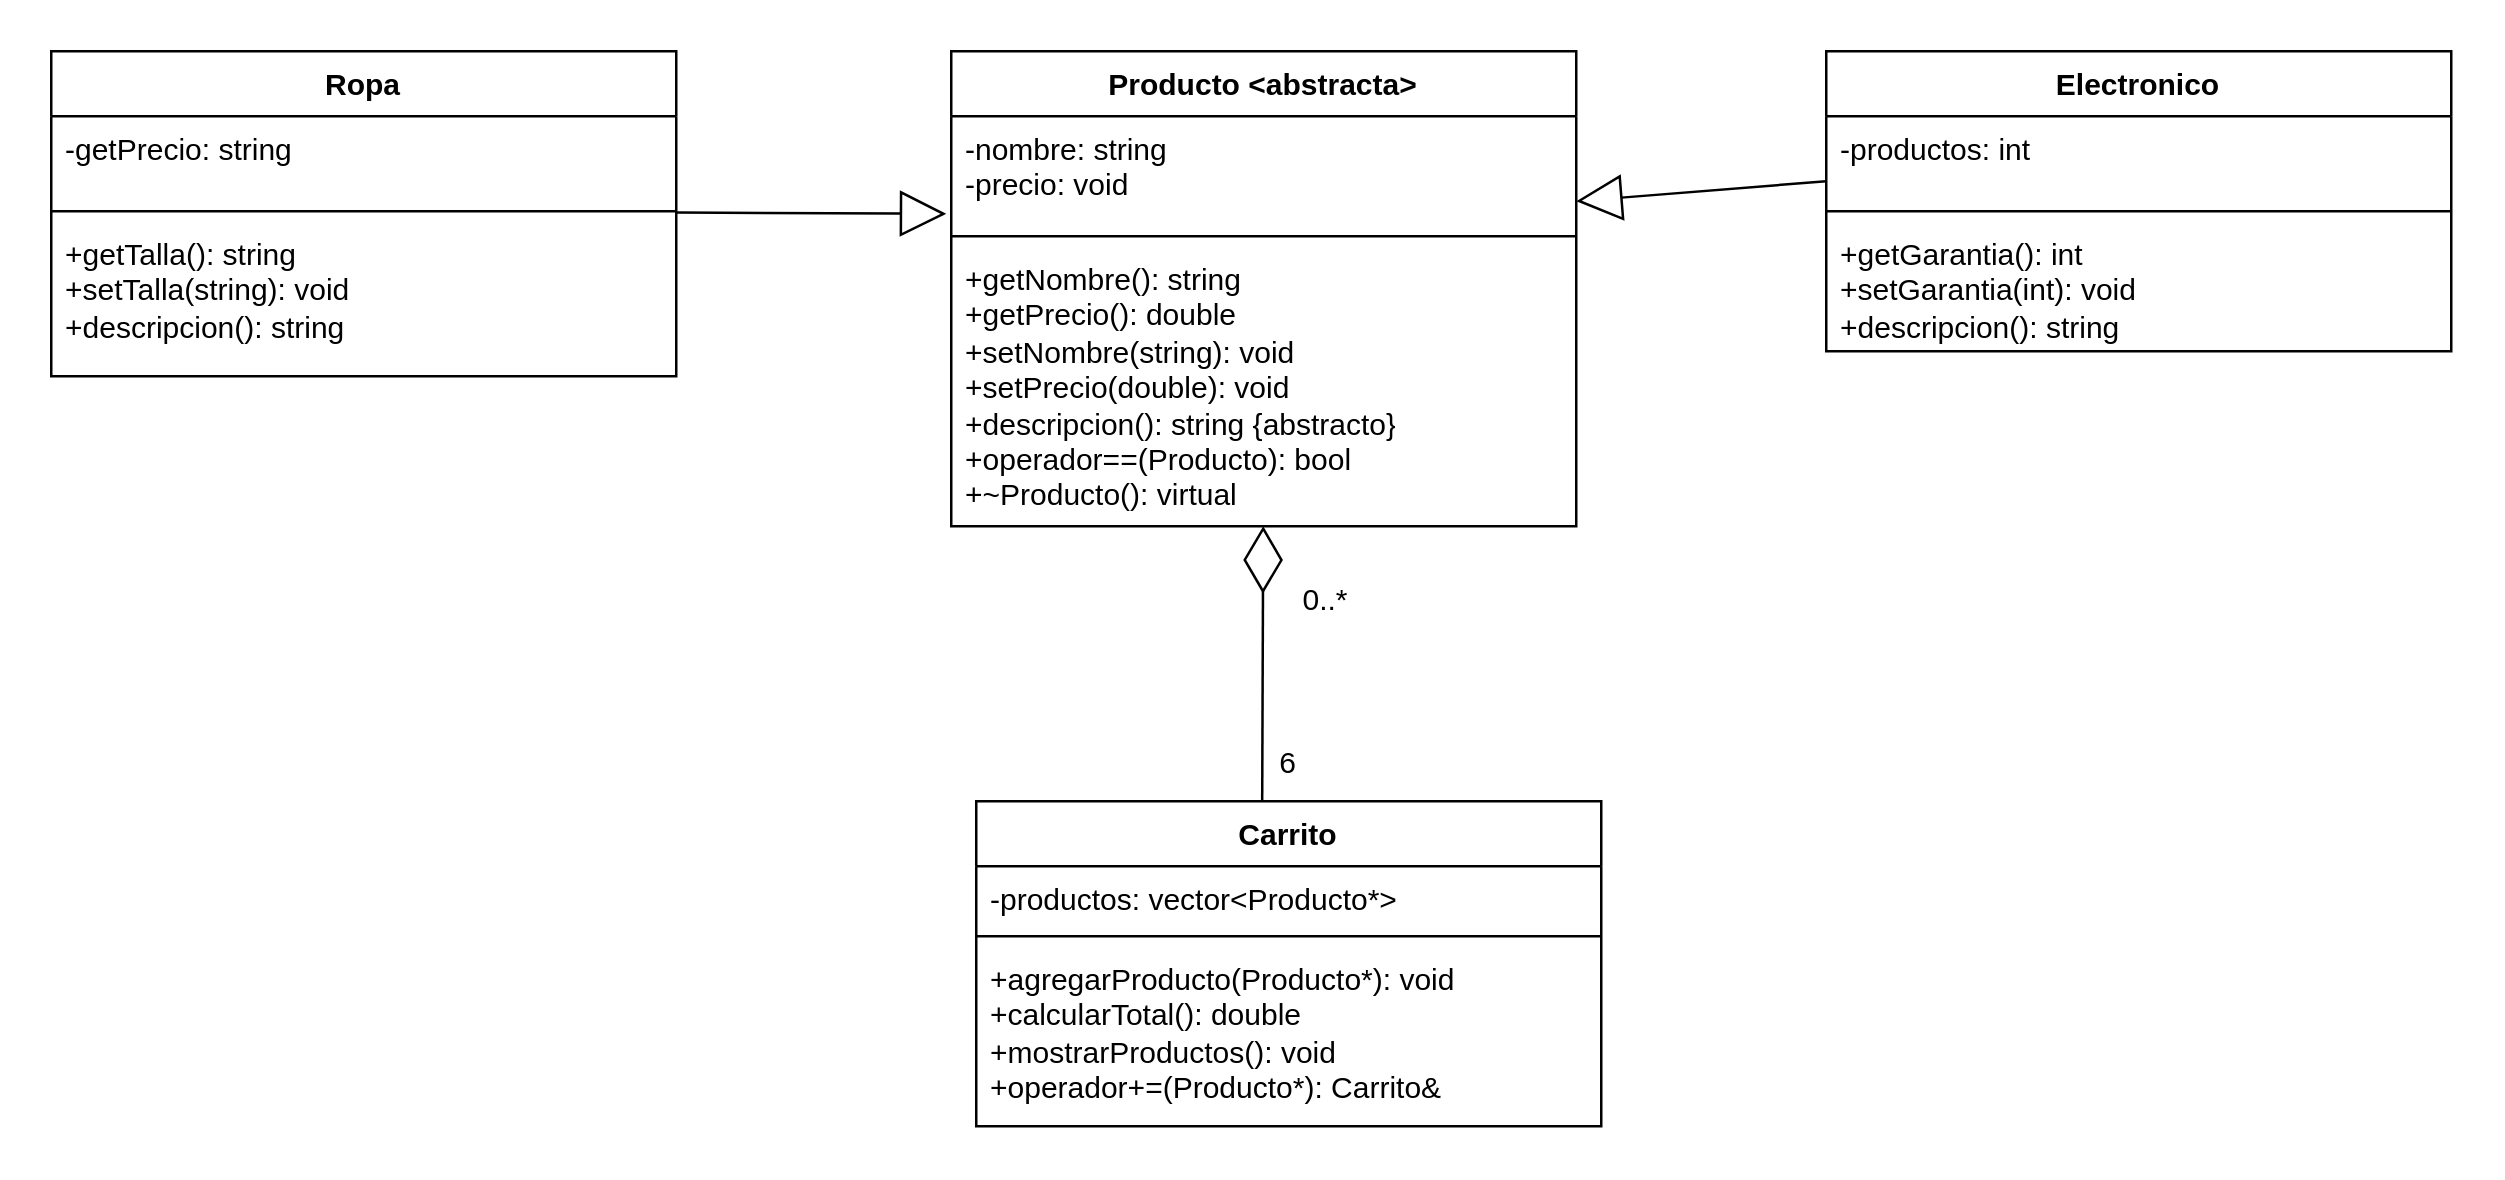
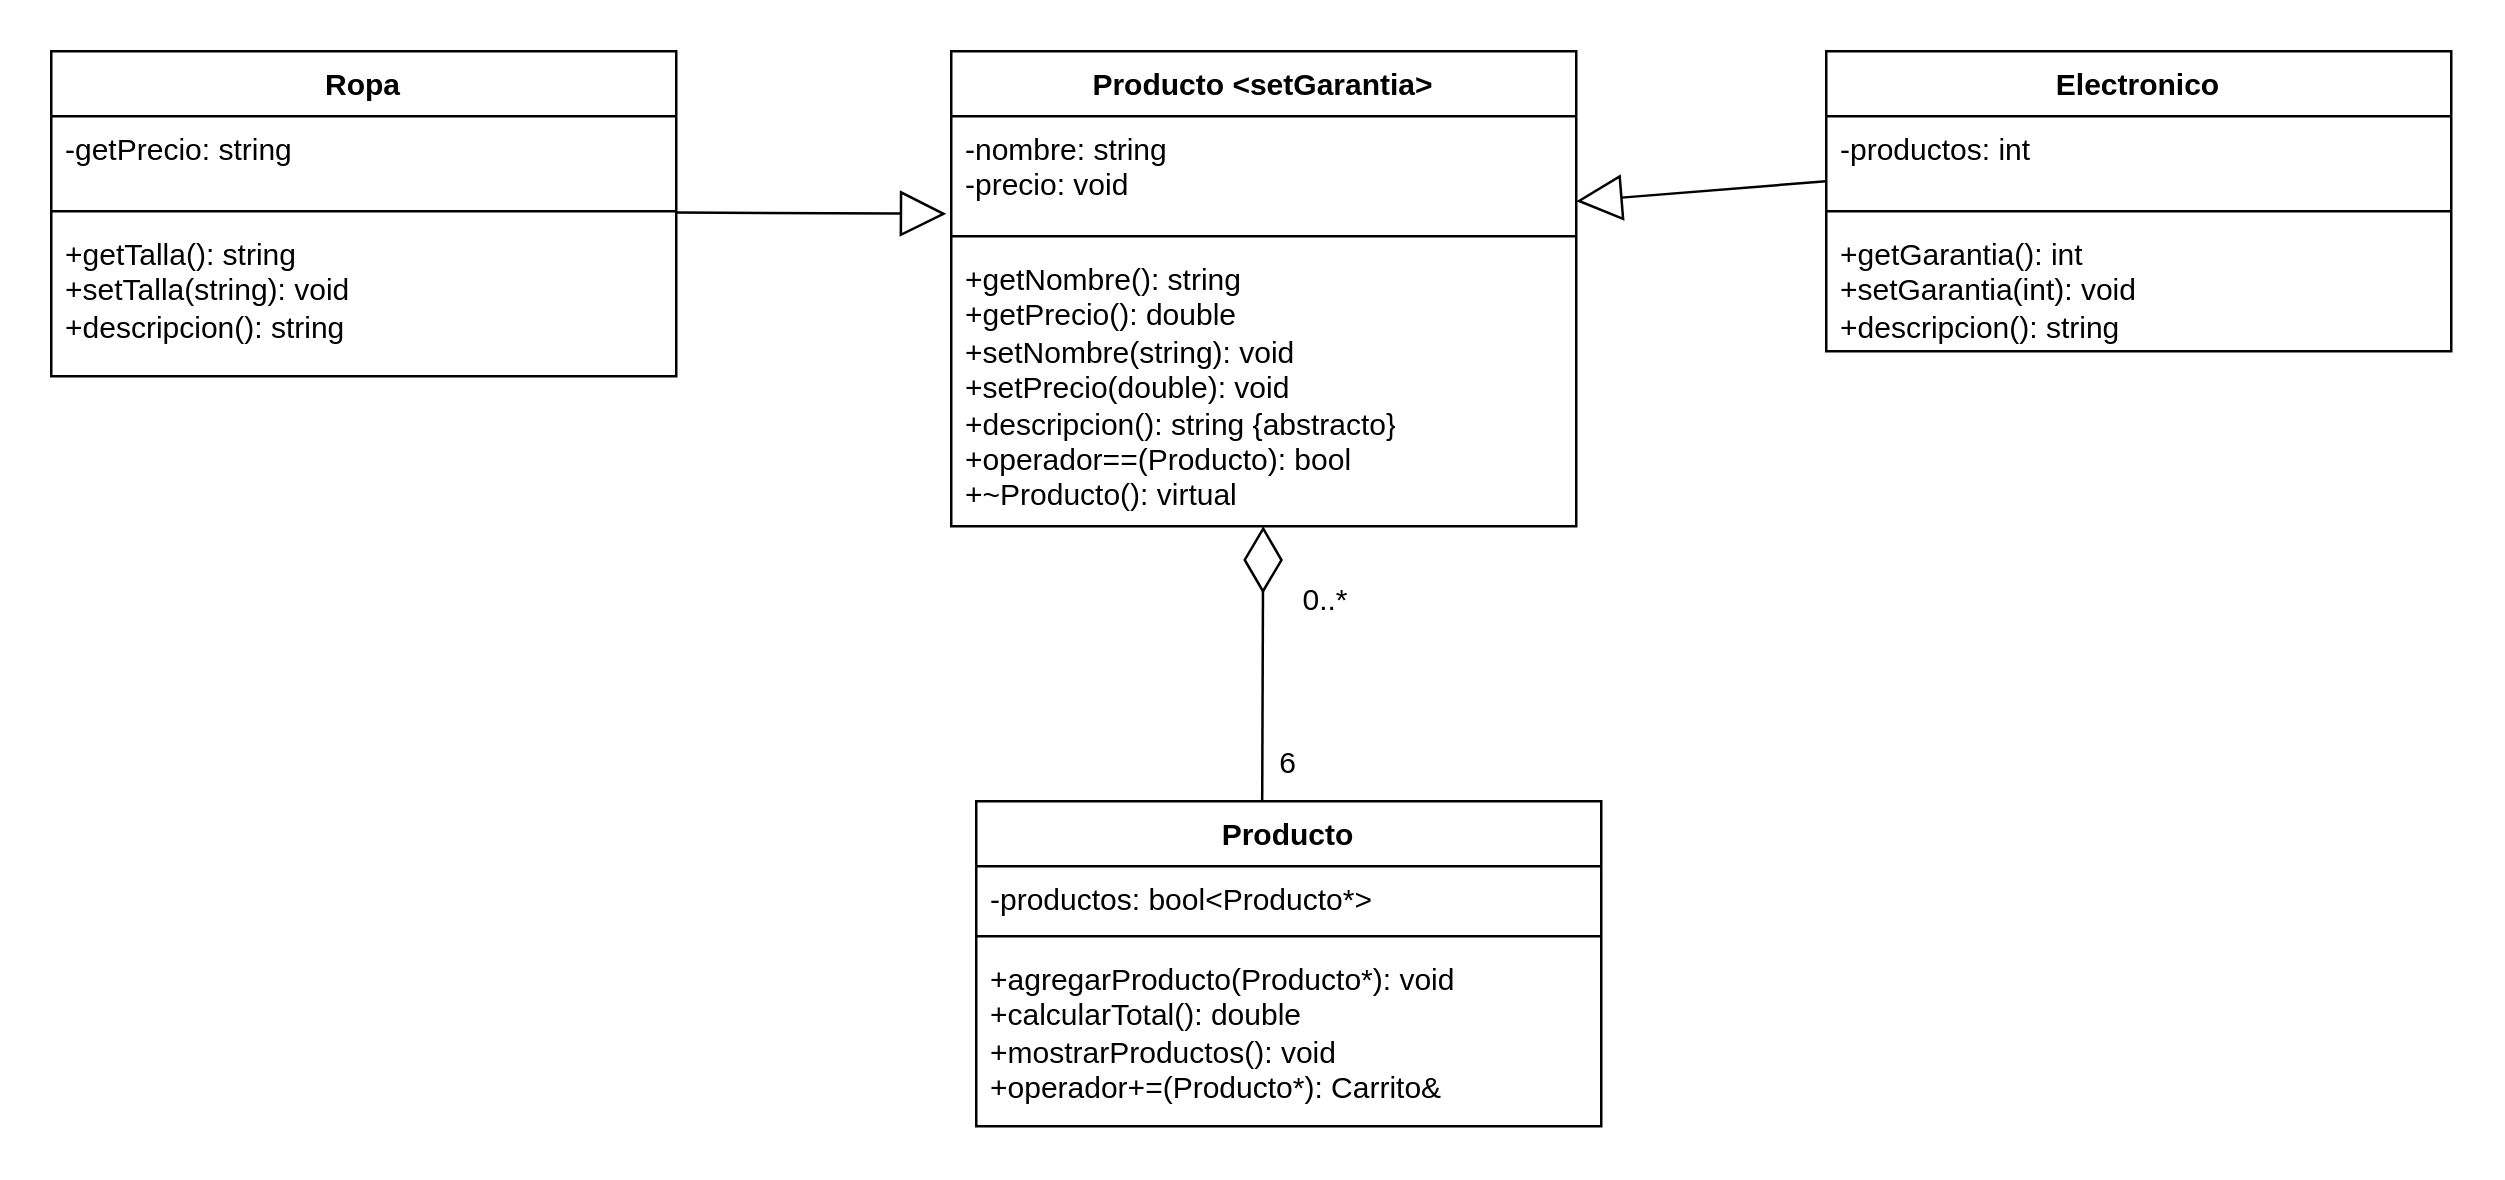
(1264, 87) -> (1264, 87)
(1289, 837) -> (1289, 837)
(1227, 902) -> (1206, 902)
